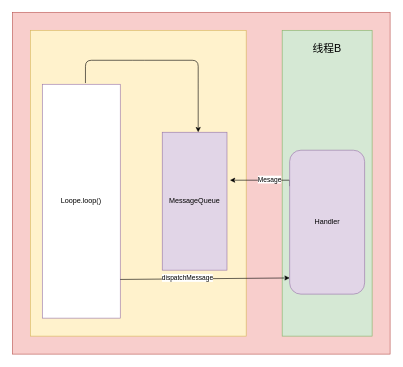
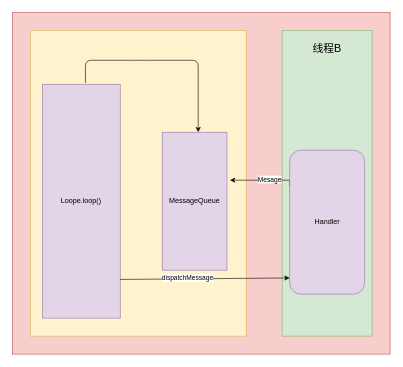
(81, 201) -> (81, 201)
